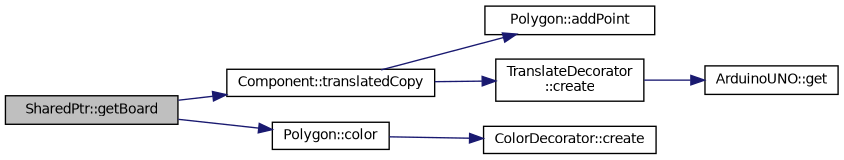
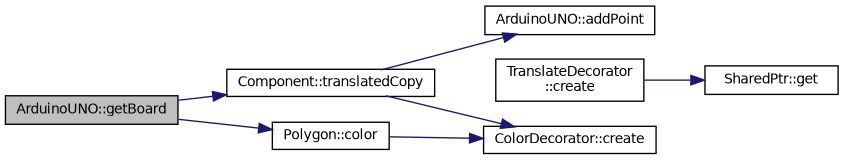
(570, 20) -> (570, 20)
(772, 80) -> (772, 80)
(458, 81) -> (443, 110)
(92, 110) -> (92, 110)
